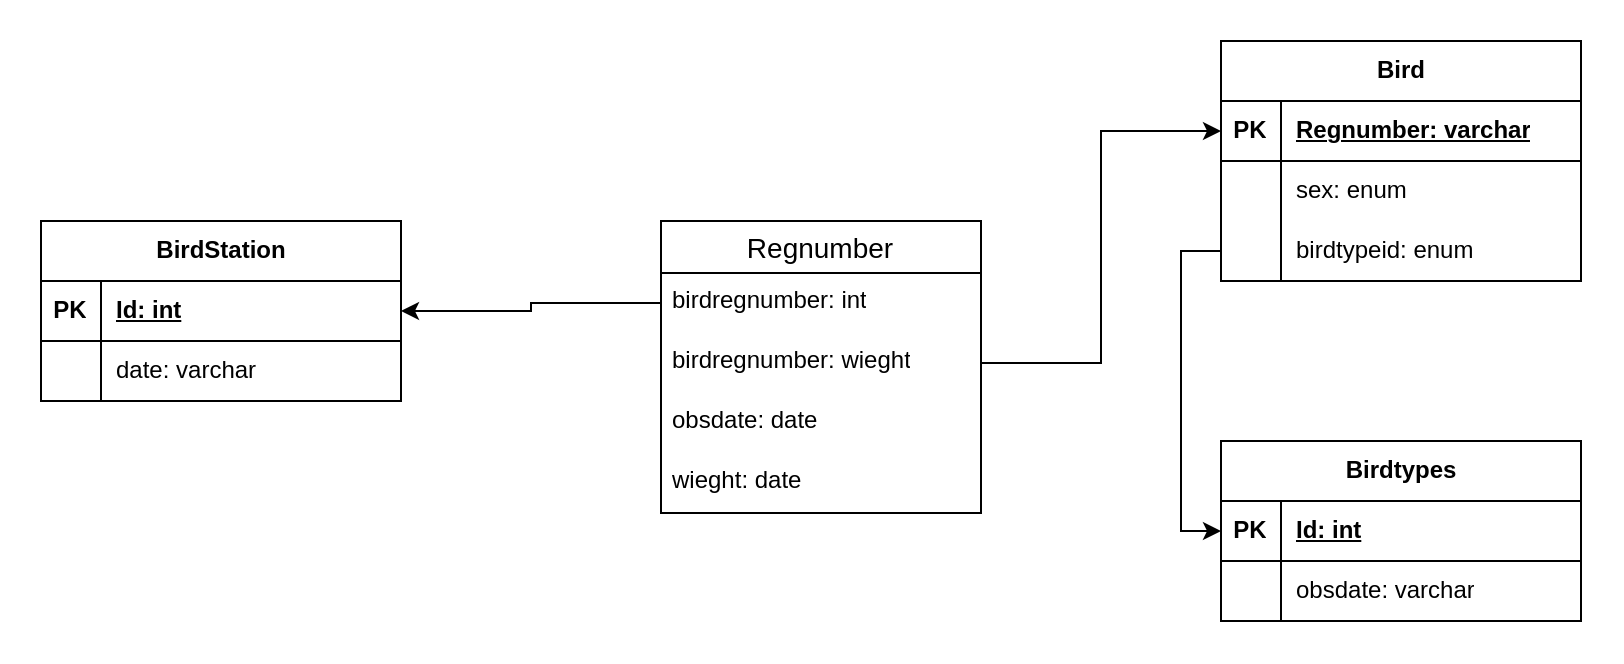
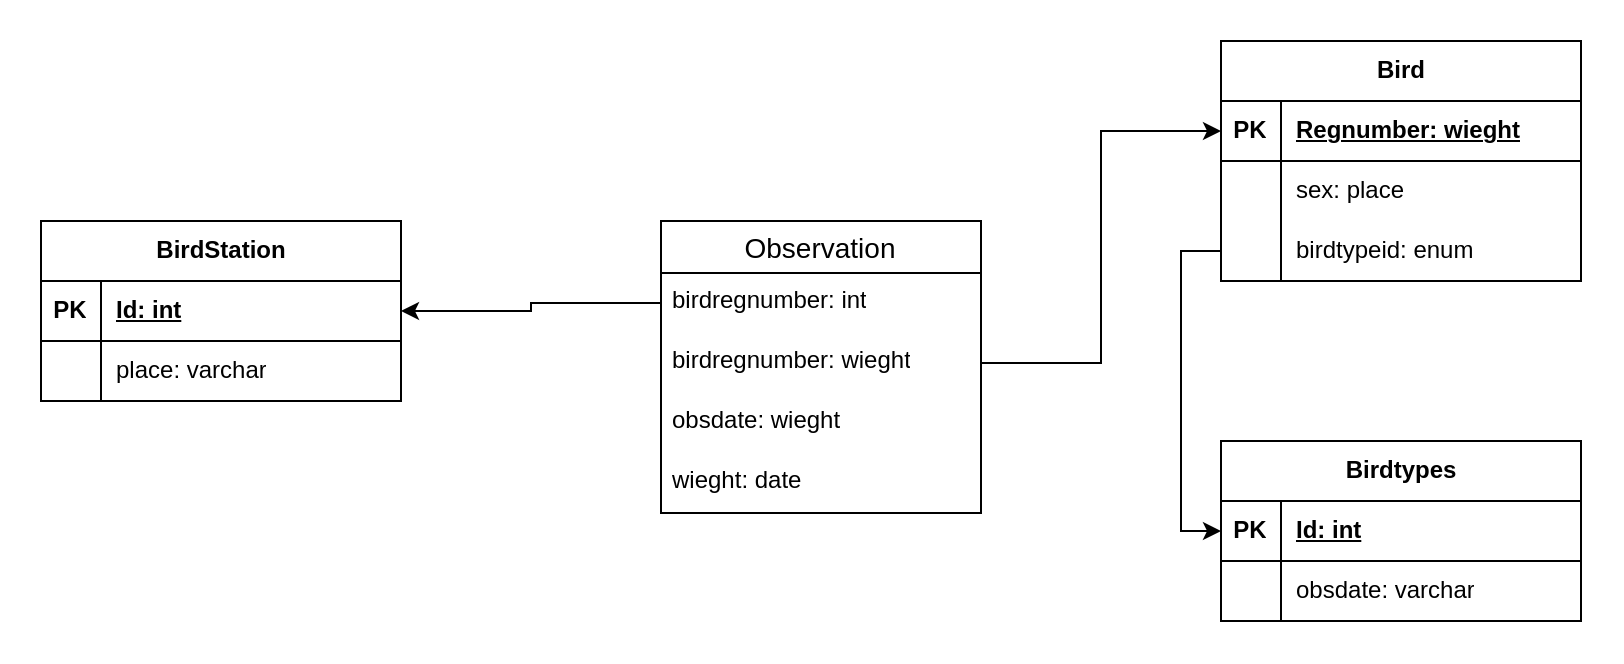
(1412, 131) -> (1402, 131)
(1351, 191) -> (1355, 191)
(820, 249) -> (820, 249)
(198, 371) -> (202, 371)
(754, 421) -> (764, 421)
